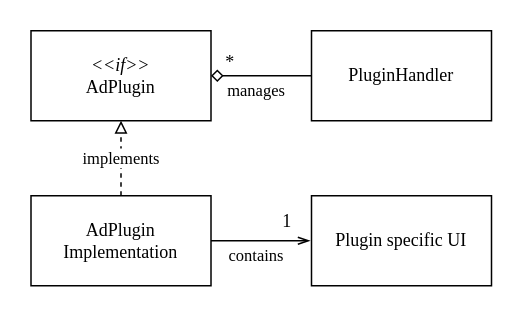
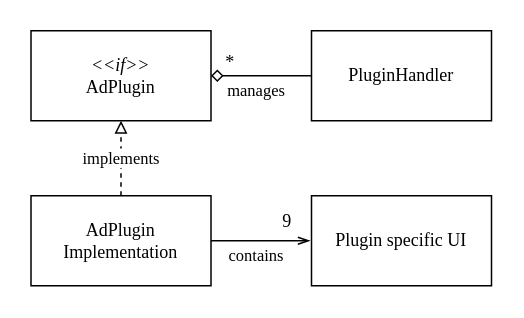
(287, 221) -> (287, 221)
